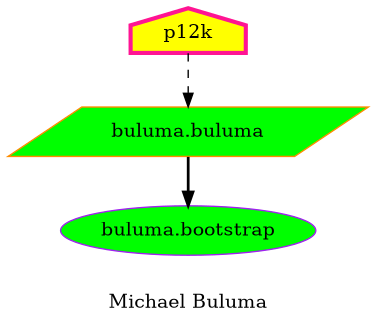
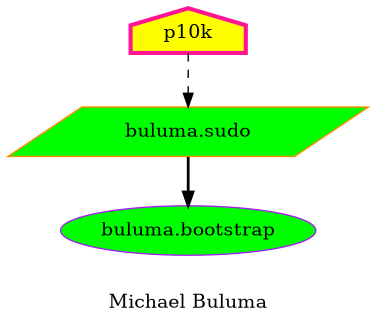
(188, 33) -> (188, 33)
(188, 132) -> (188, 132)
